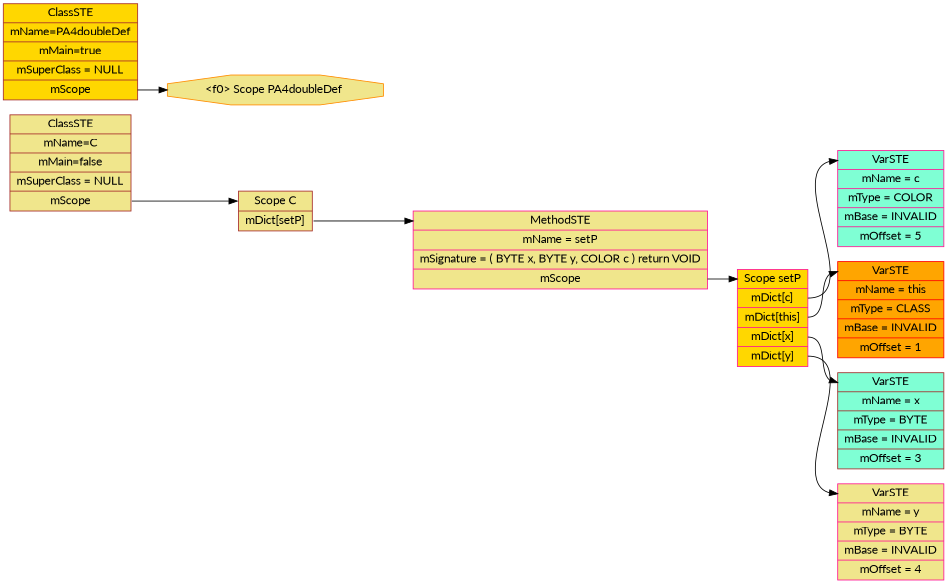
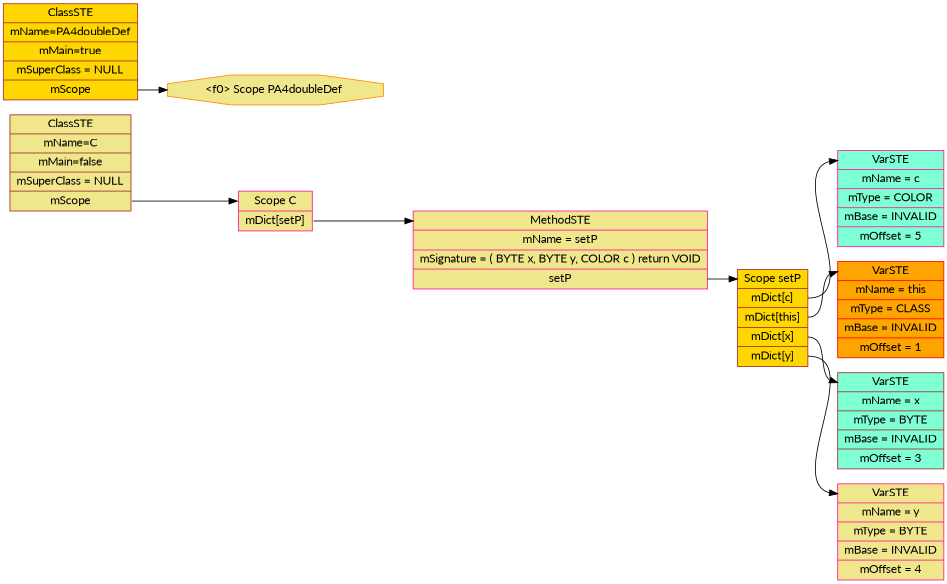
(275, 211) -> (275, 211)
(560, 279) -> (560, 279)
(773, 318) -> (773, 318)
